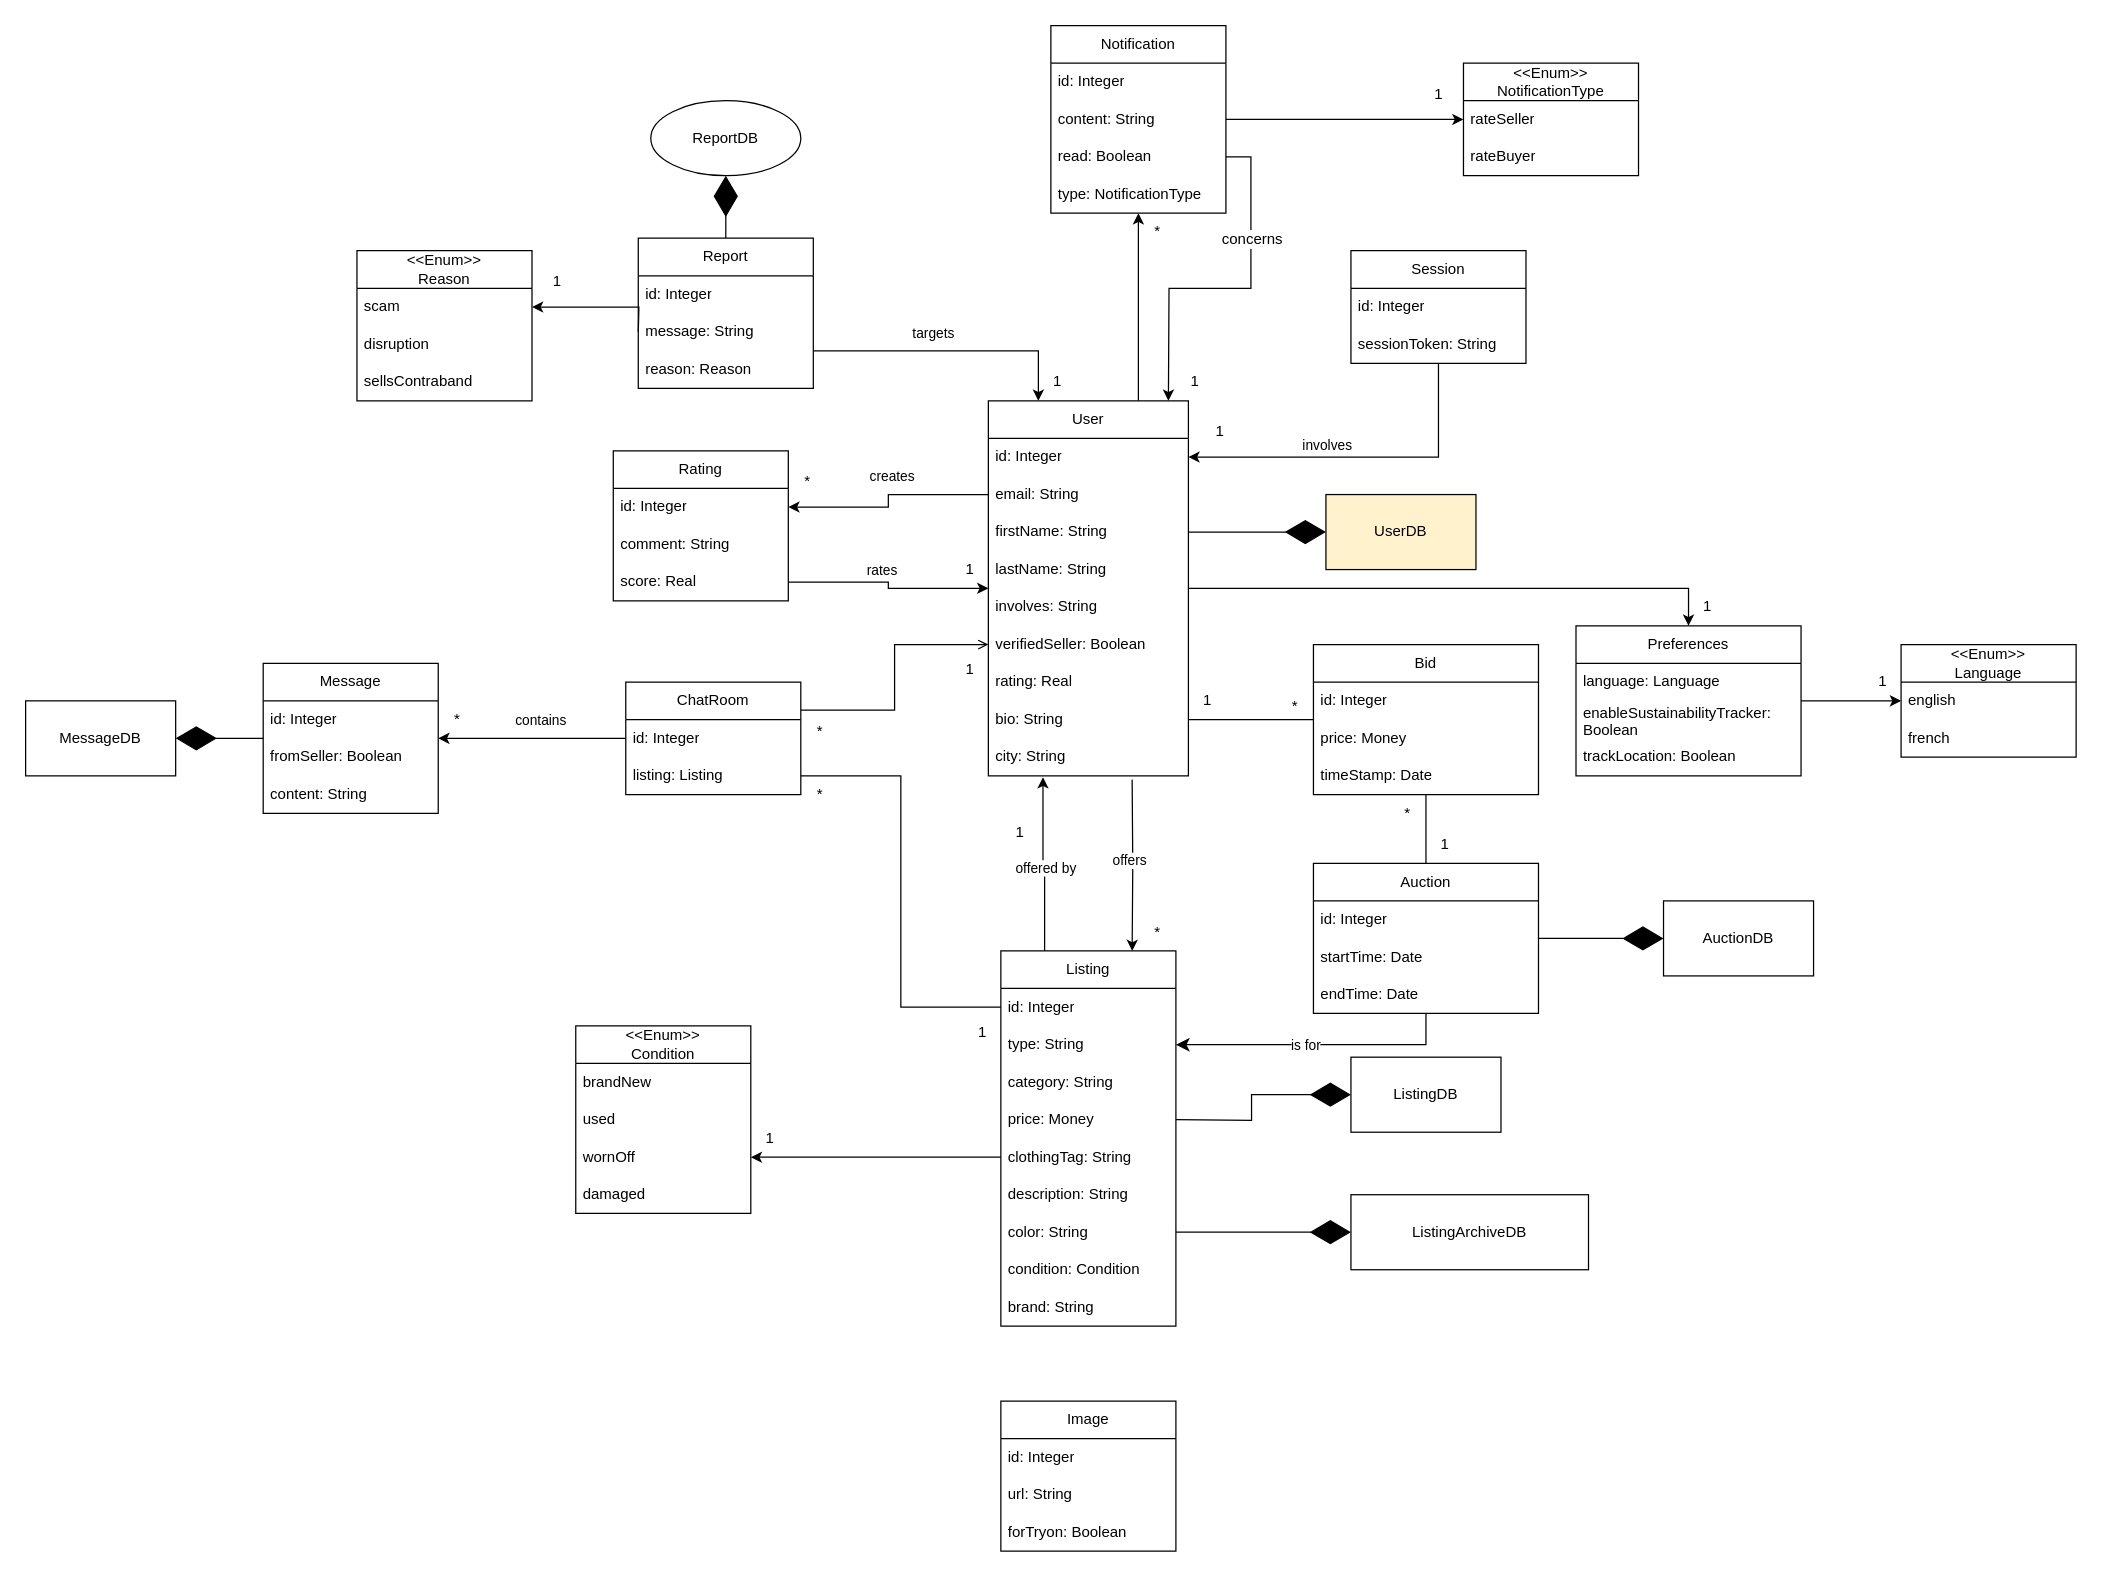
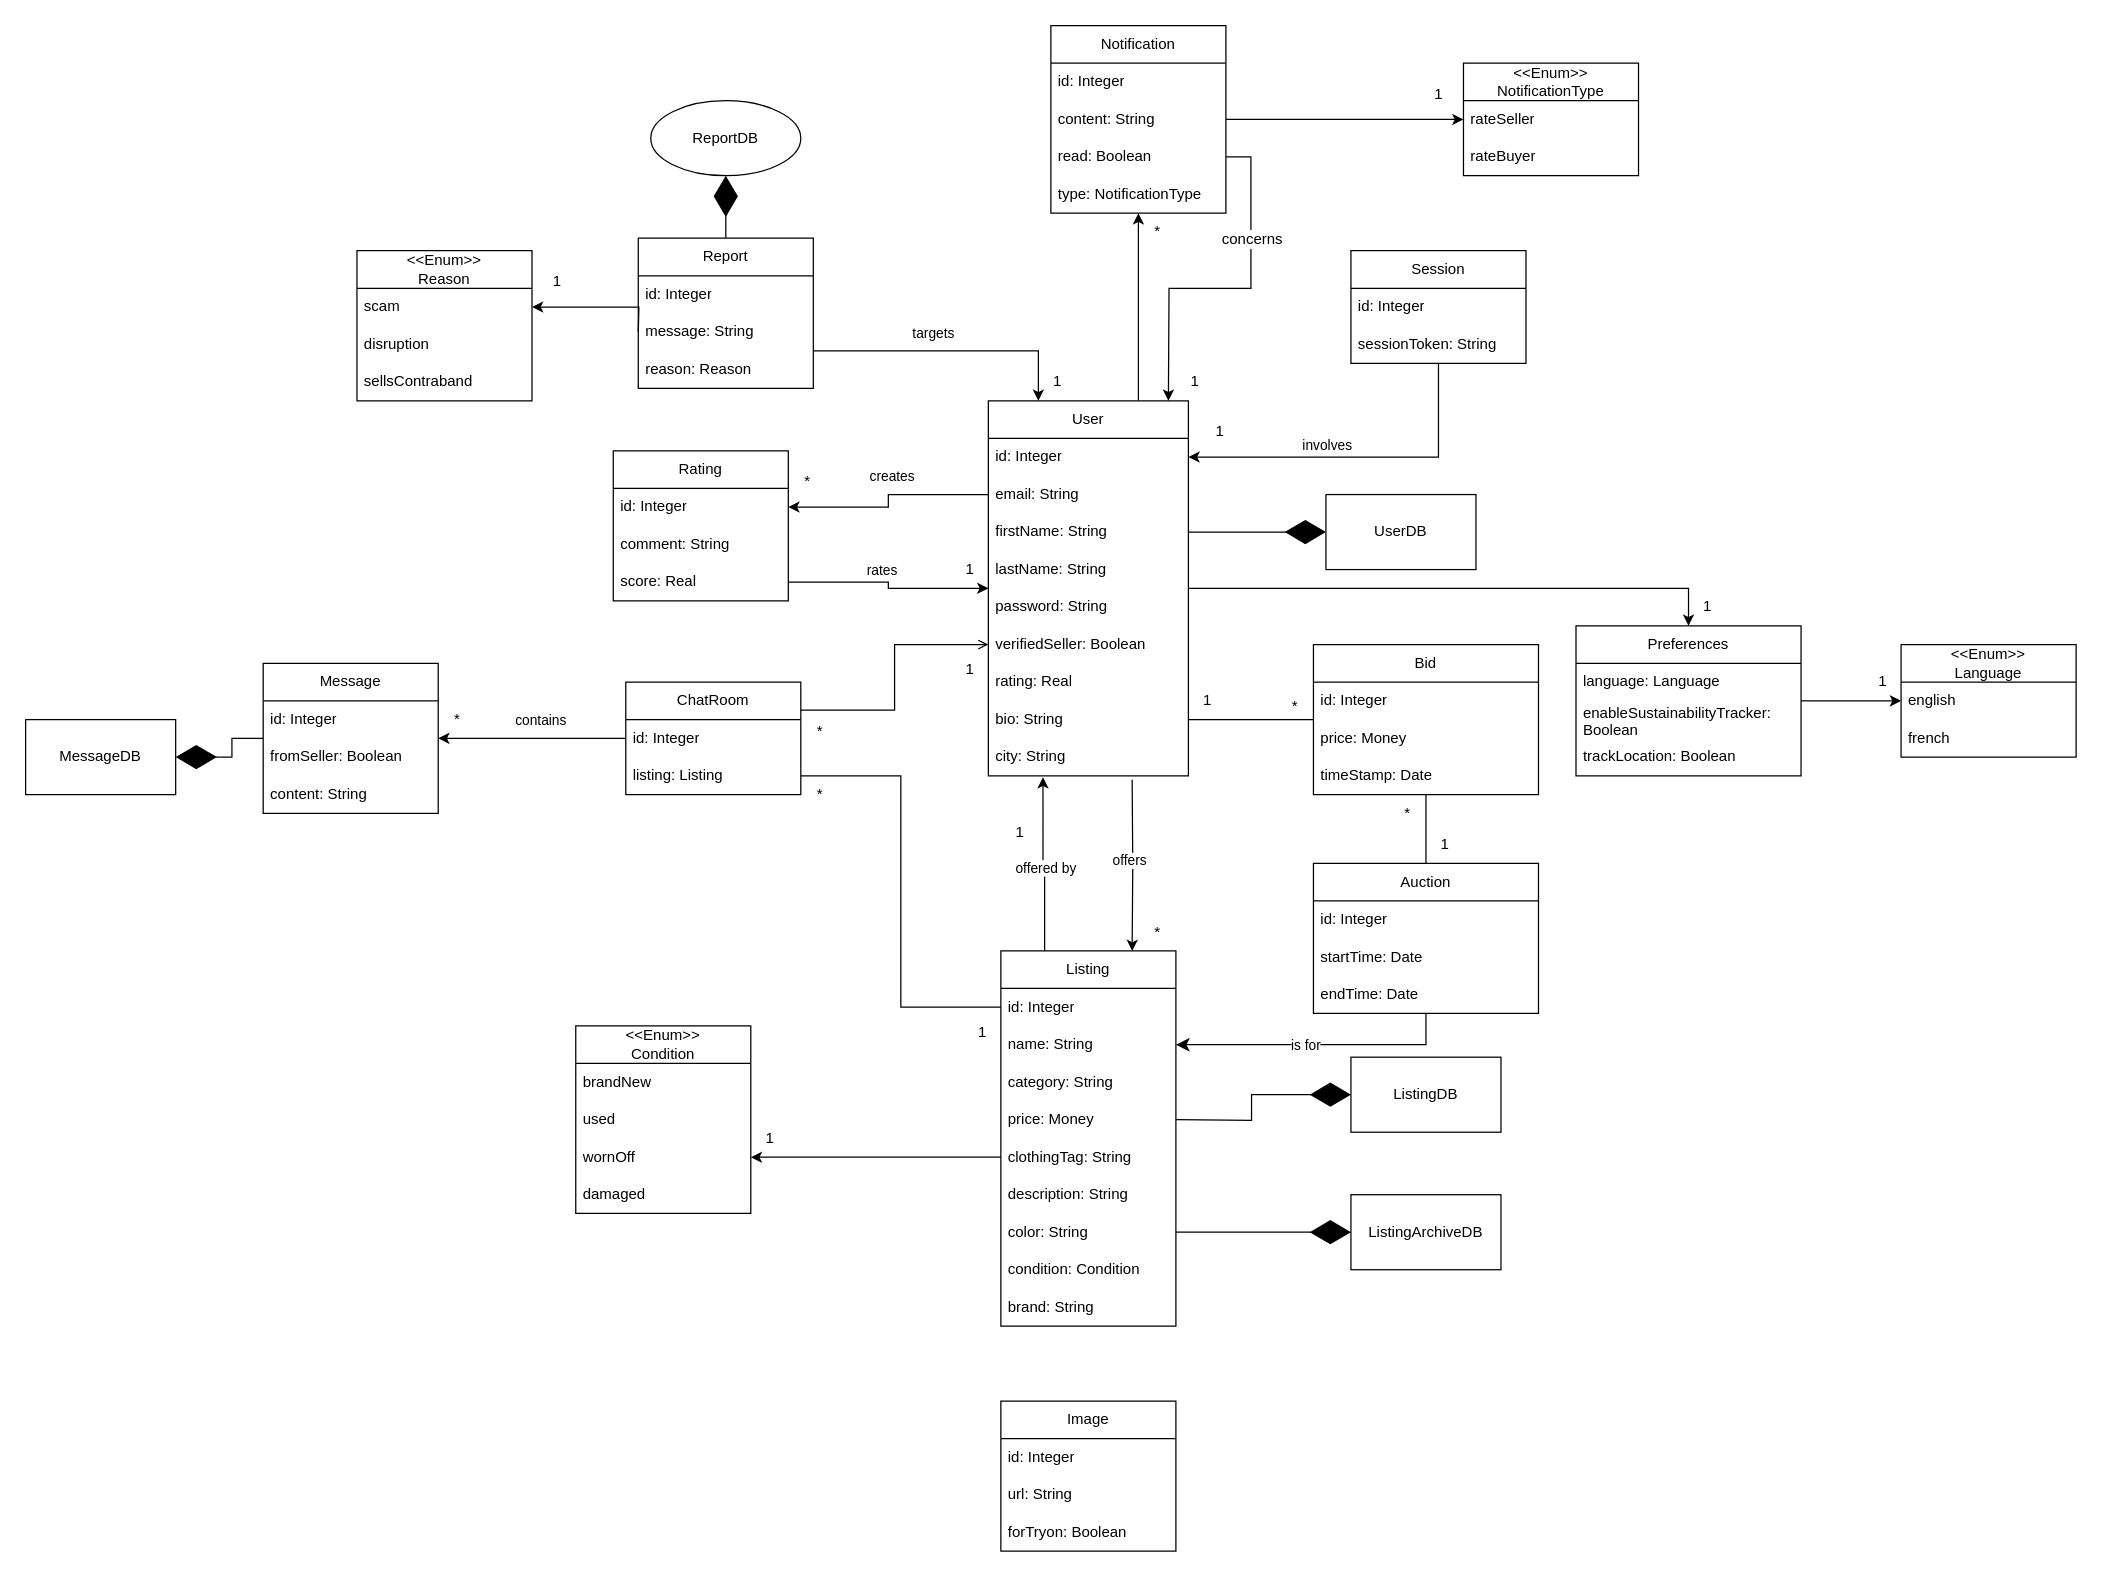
(1401, 532) -> (1401, 532)
(1053, 607) -> (1057, 607)
(101, 738) -> (101, 757)
(1581, 938) -> none
(1738, 938) -> none
(1053, 1044) -> (1053, 1044)
(1469, 1232) -> (1426, 1232)
